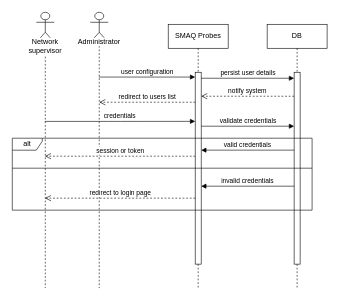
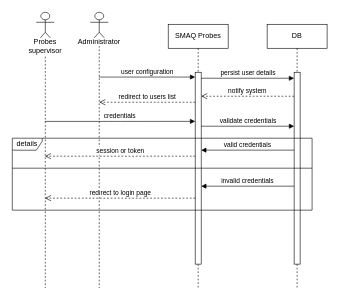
(45, 60) -> (45, 55)
(27, 144) -> (27, 144)
